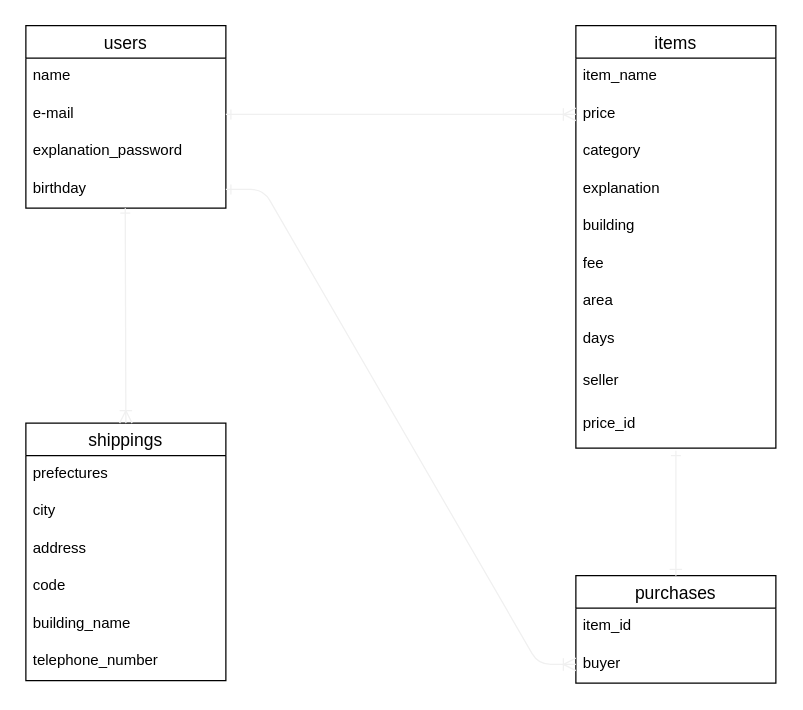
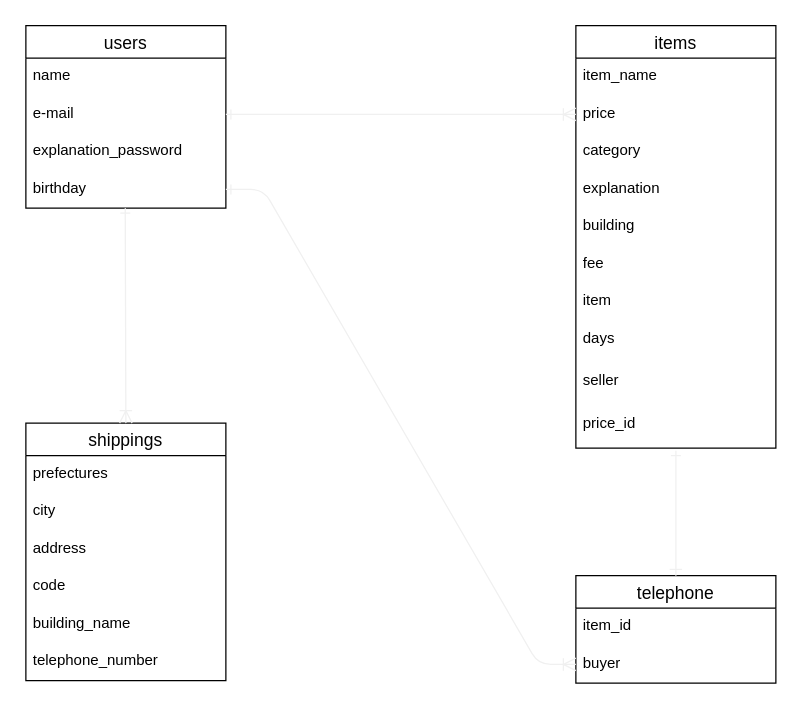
(599, 300) -> (597, 300)
(675, 593) -> (675, 593)
